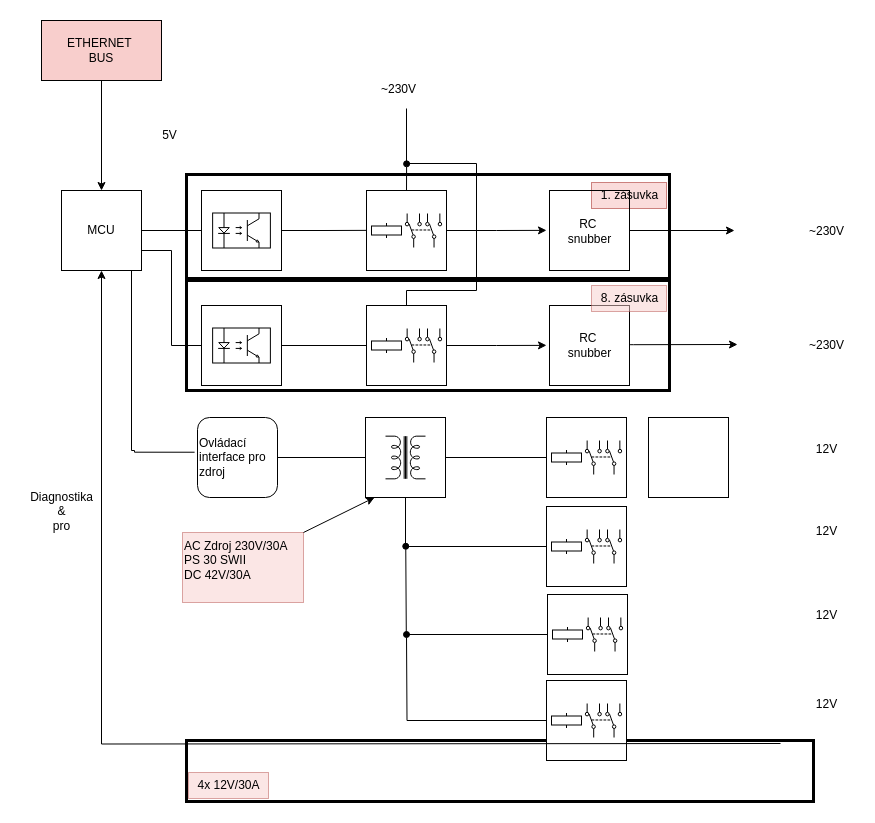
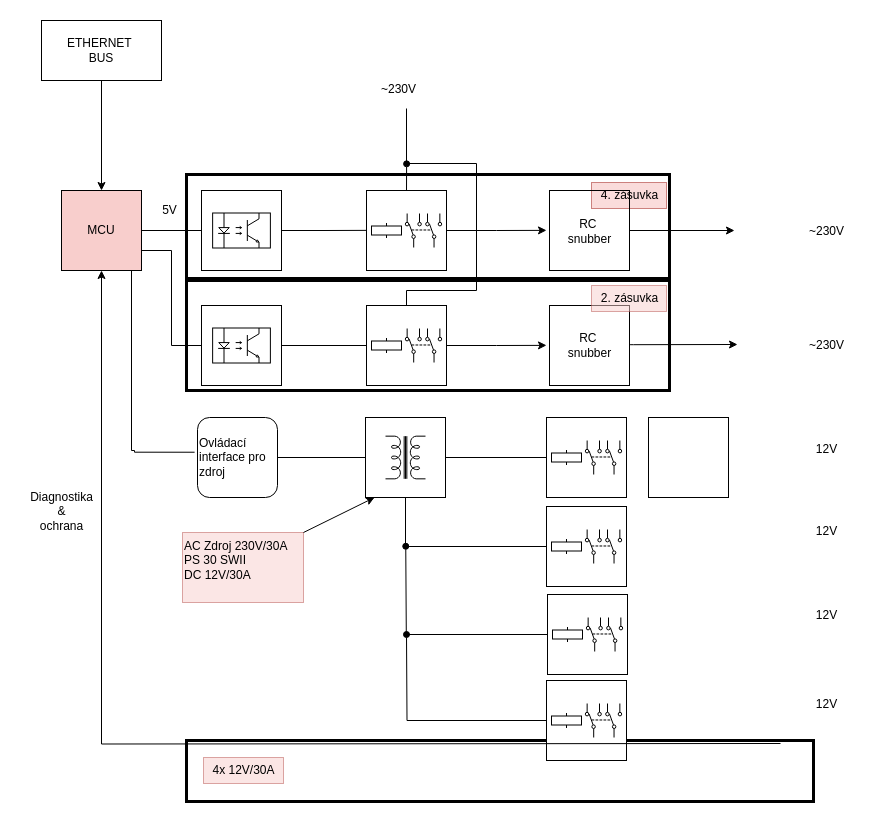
(102, 51) -> (102, 51)
(169, 136) -> (169, 211)
(630, 196) -> (630, 196)
(102, 231) -> (102, 231)
(630, 299) -> (630, 299)
(62, 512) -> (62, 512)
(239, 568) -> (239, 568)
(229, 786) -> (244, 771)
